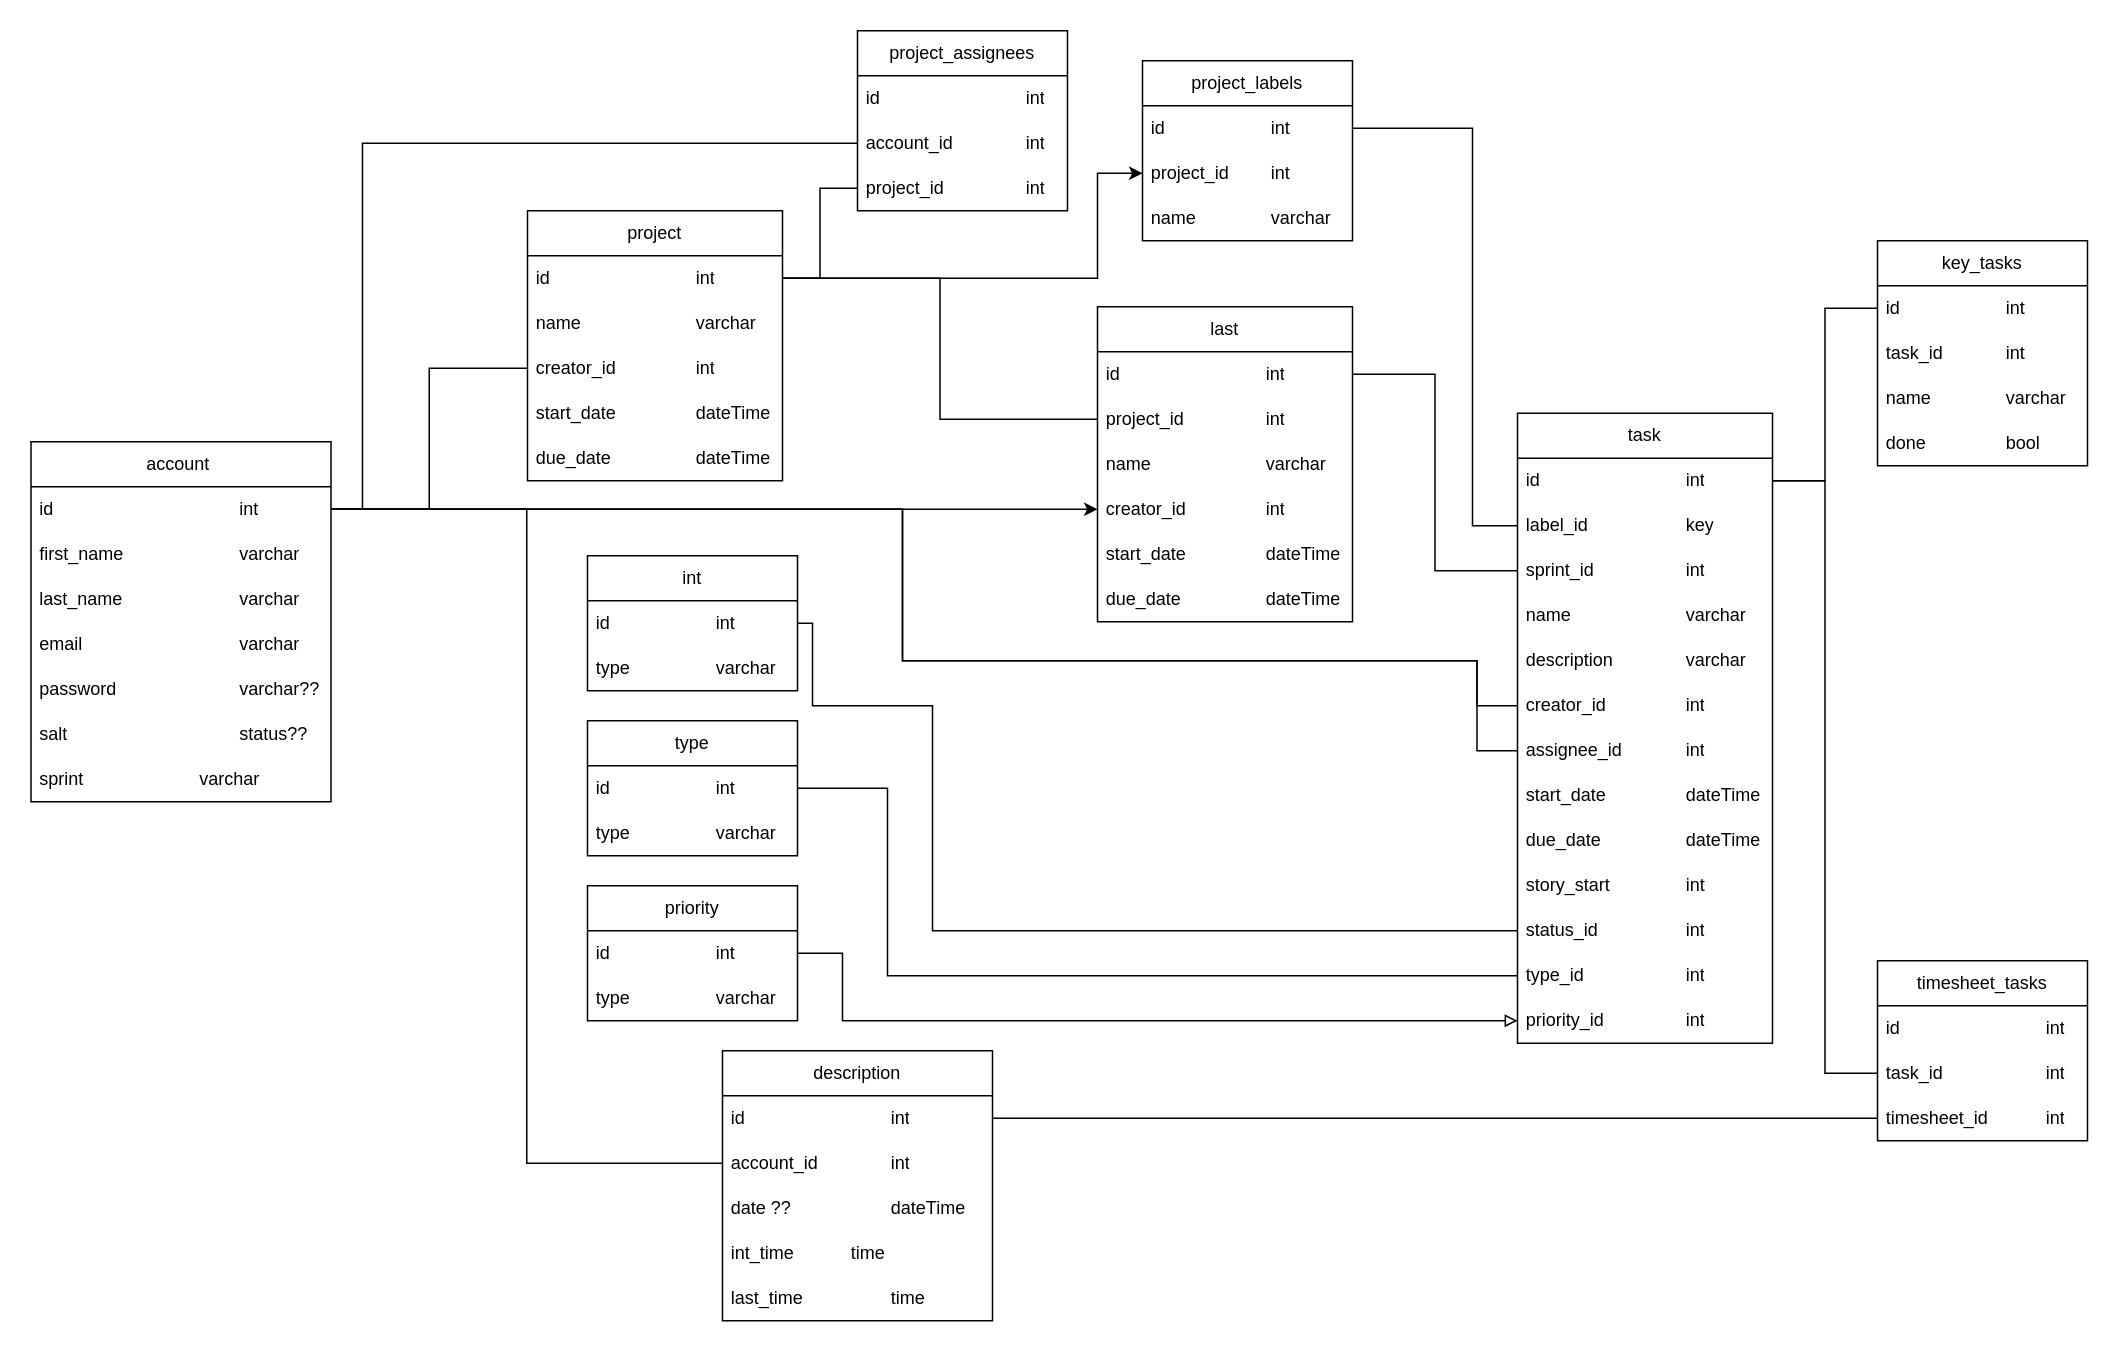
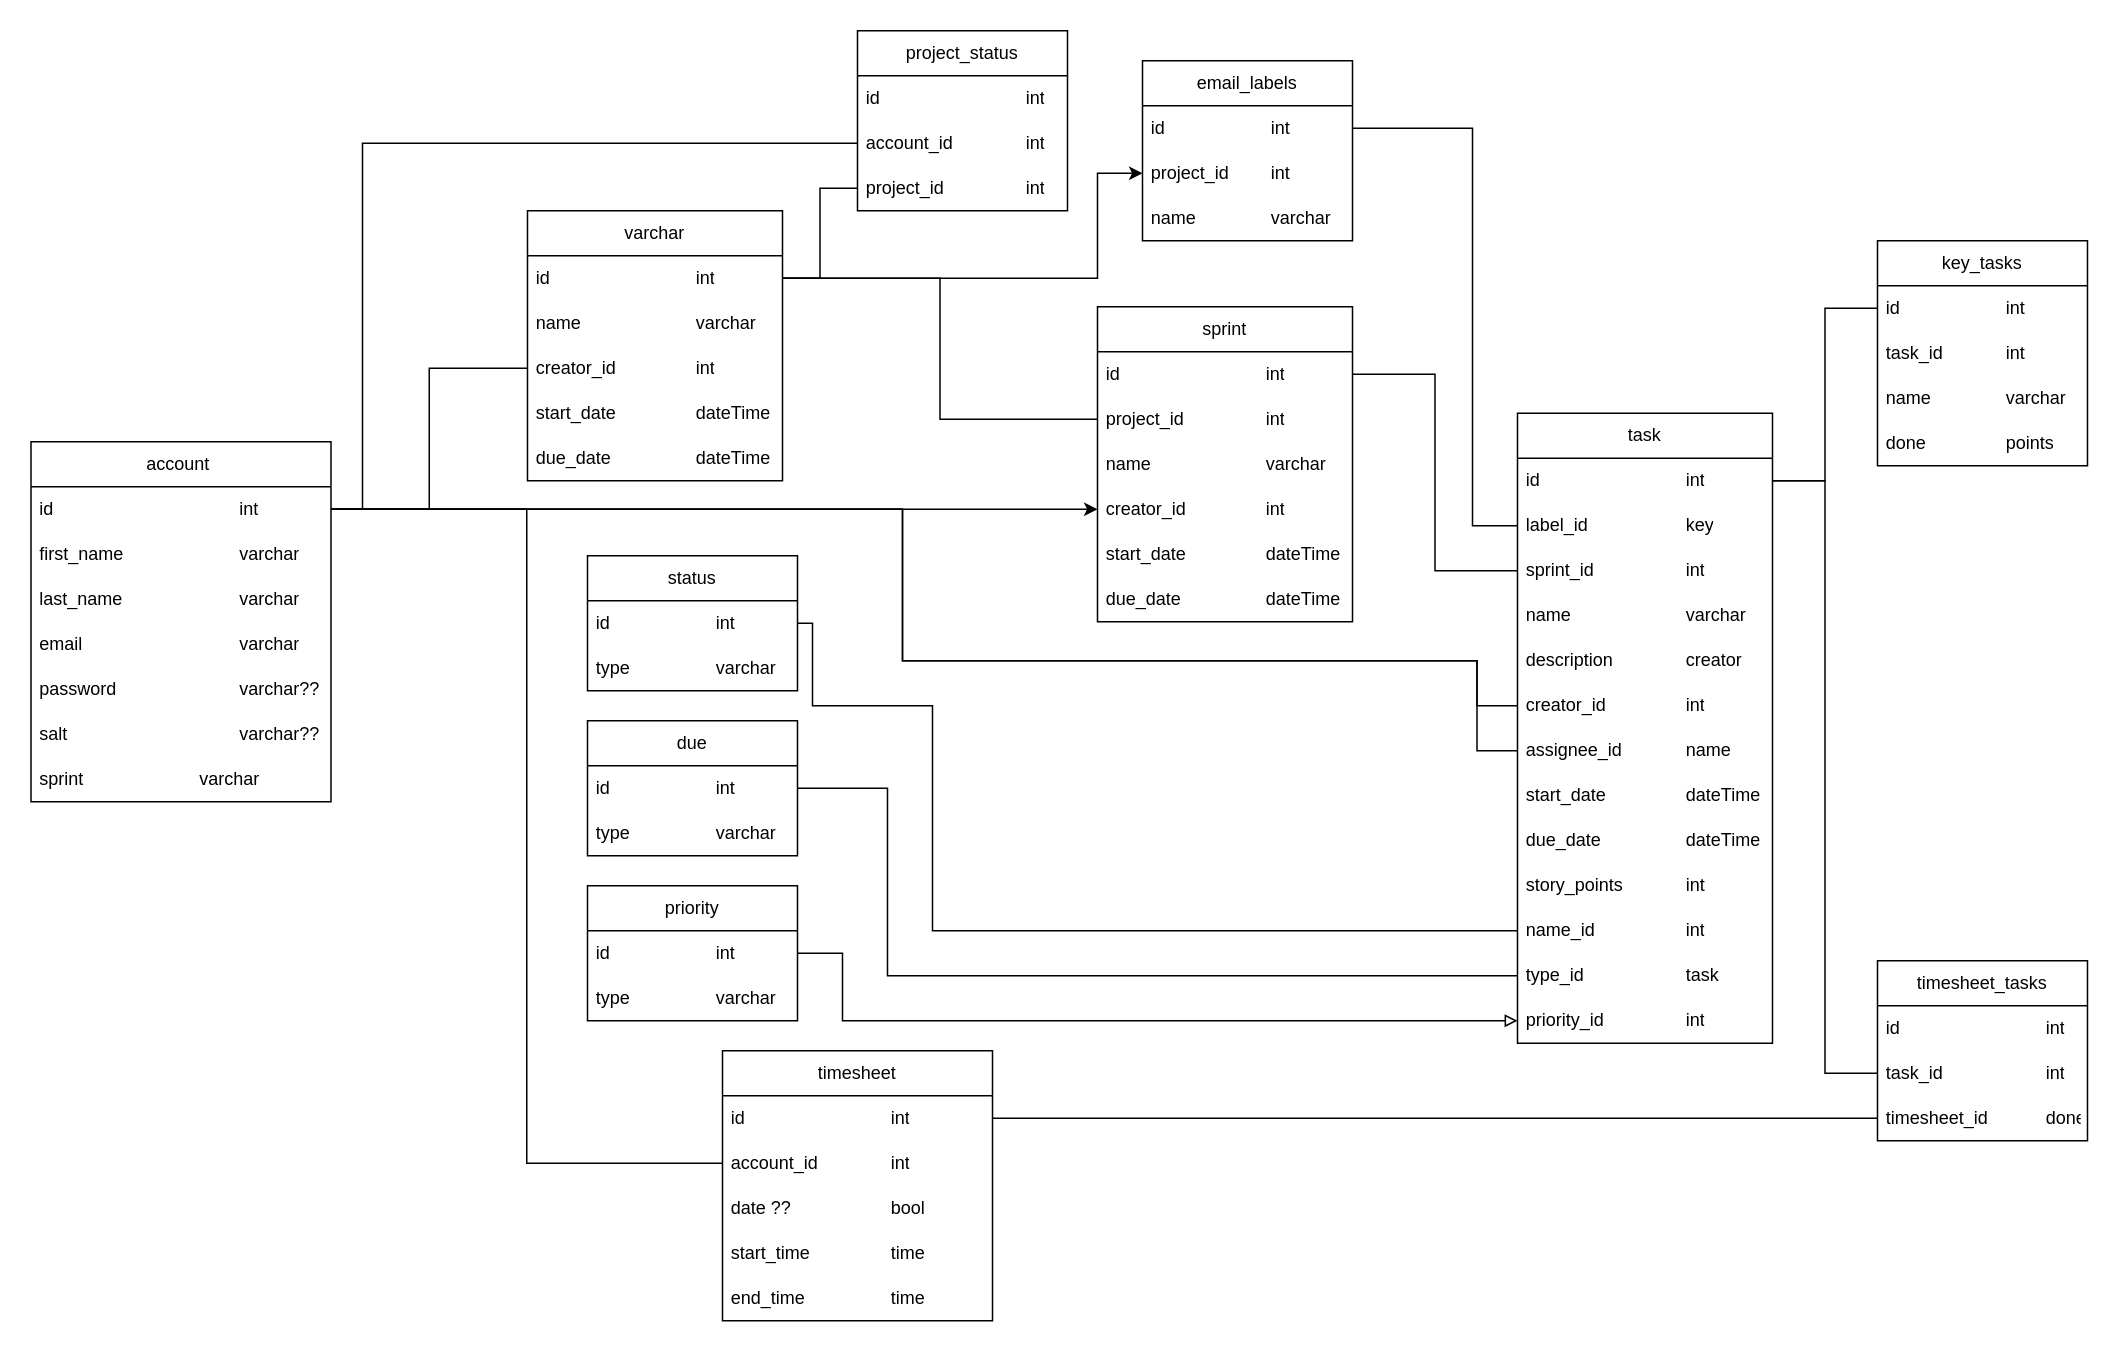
(962, 53) -> (962, 53)
(1247, 83) -> (1247, 83)
(655, 233) -> (655, 233)
(1225, 329) -> (1225, 329)
(1934, 443) -> (1944, 443)
(692, 578) -> (692, 578)
(1622, 661) -> (1622, 661)
(123, 734) -> (128, 734)
(692, 743) -> (692, 743)
(1600, 751) -> (1607, 751)
(1605, 886) -> (1607, 886)
(1597, 931) -> (1587, 931)
(1587, 976) -> (1594, 976)
(857, 1073) -> (857, 1073)
(1965, 1118) -> (1972, 1118)
(820, 1208) -> (799, 1208)
(795, 1253) -> (807, 1253)
(805, 1298) -> (802, 1298)
